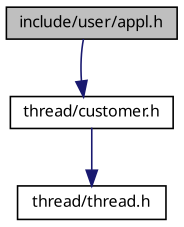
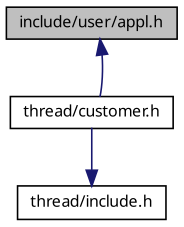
(81, 60) -> (102, 76)
(92, 203) -> (92, 203)
